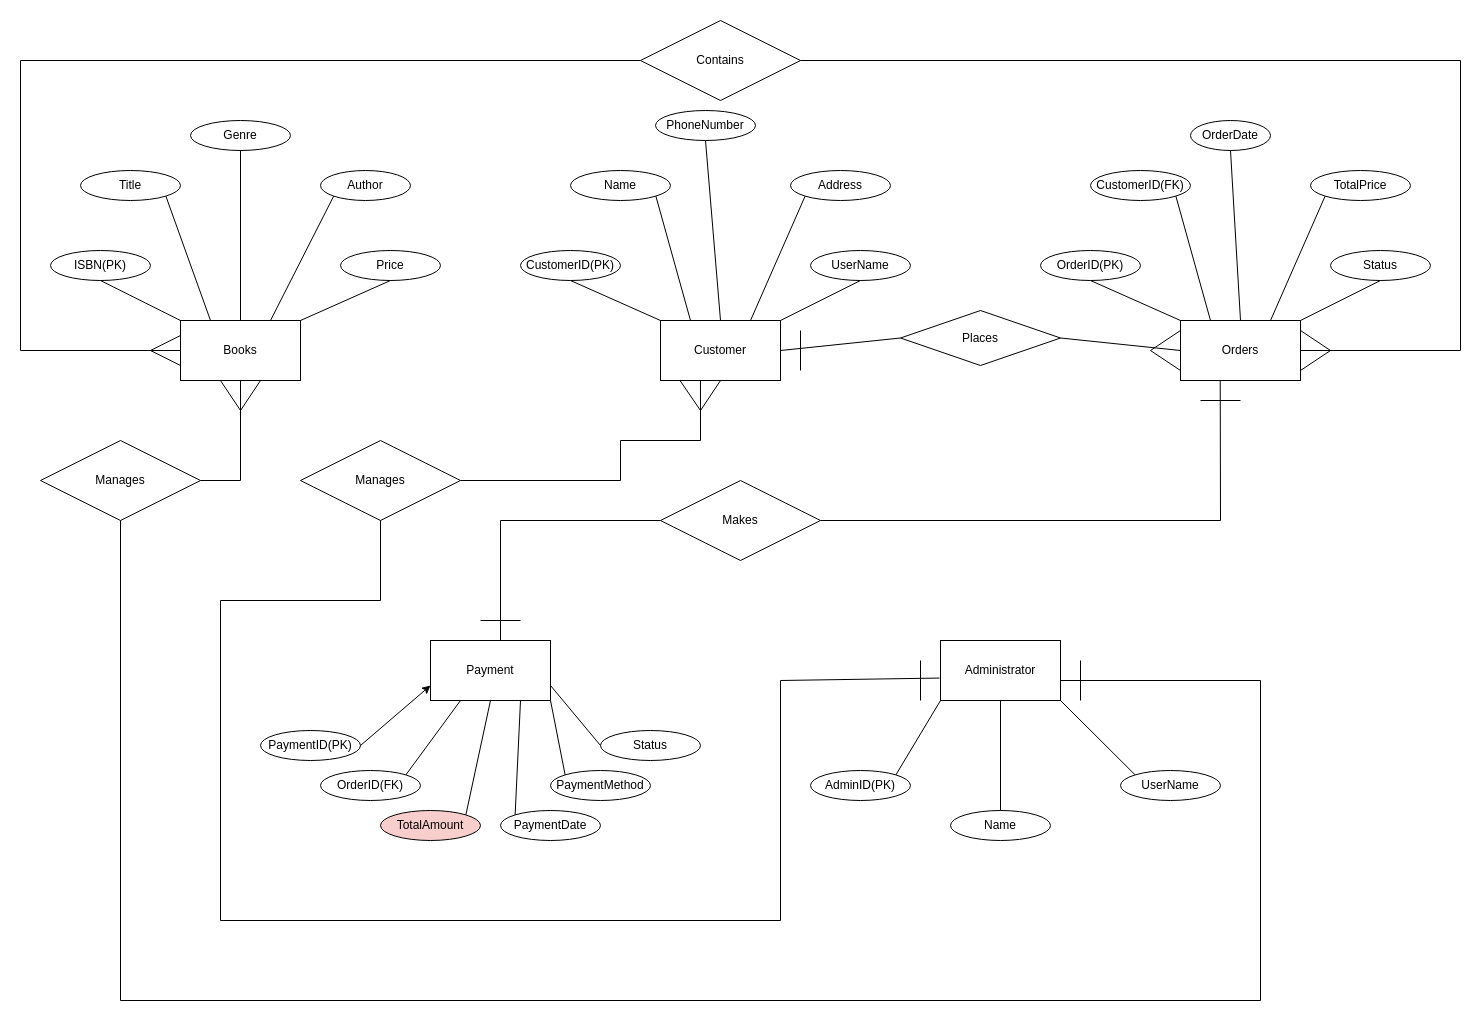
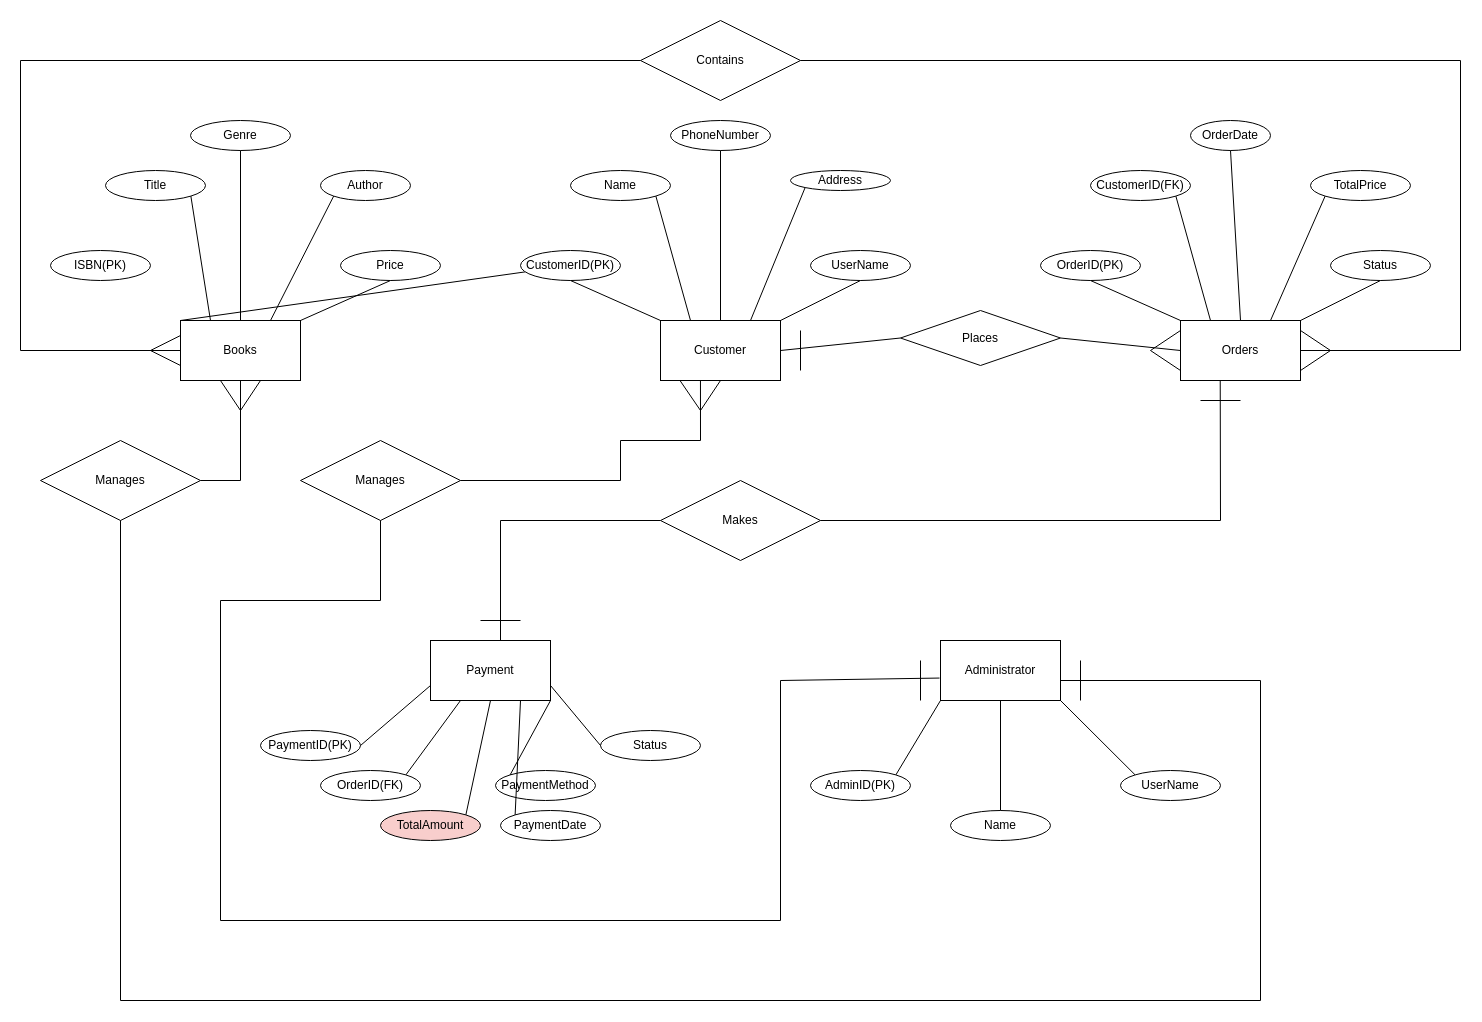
(706, 126) -> (721, 136)
(131, 186) -> (156, 186)
(841, 186) -> (841, 181)
(141, 301) -> (351, 296)
(425, 690) -> (427, 689)
(601, 786) -> (546, 786)
